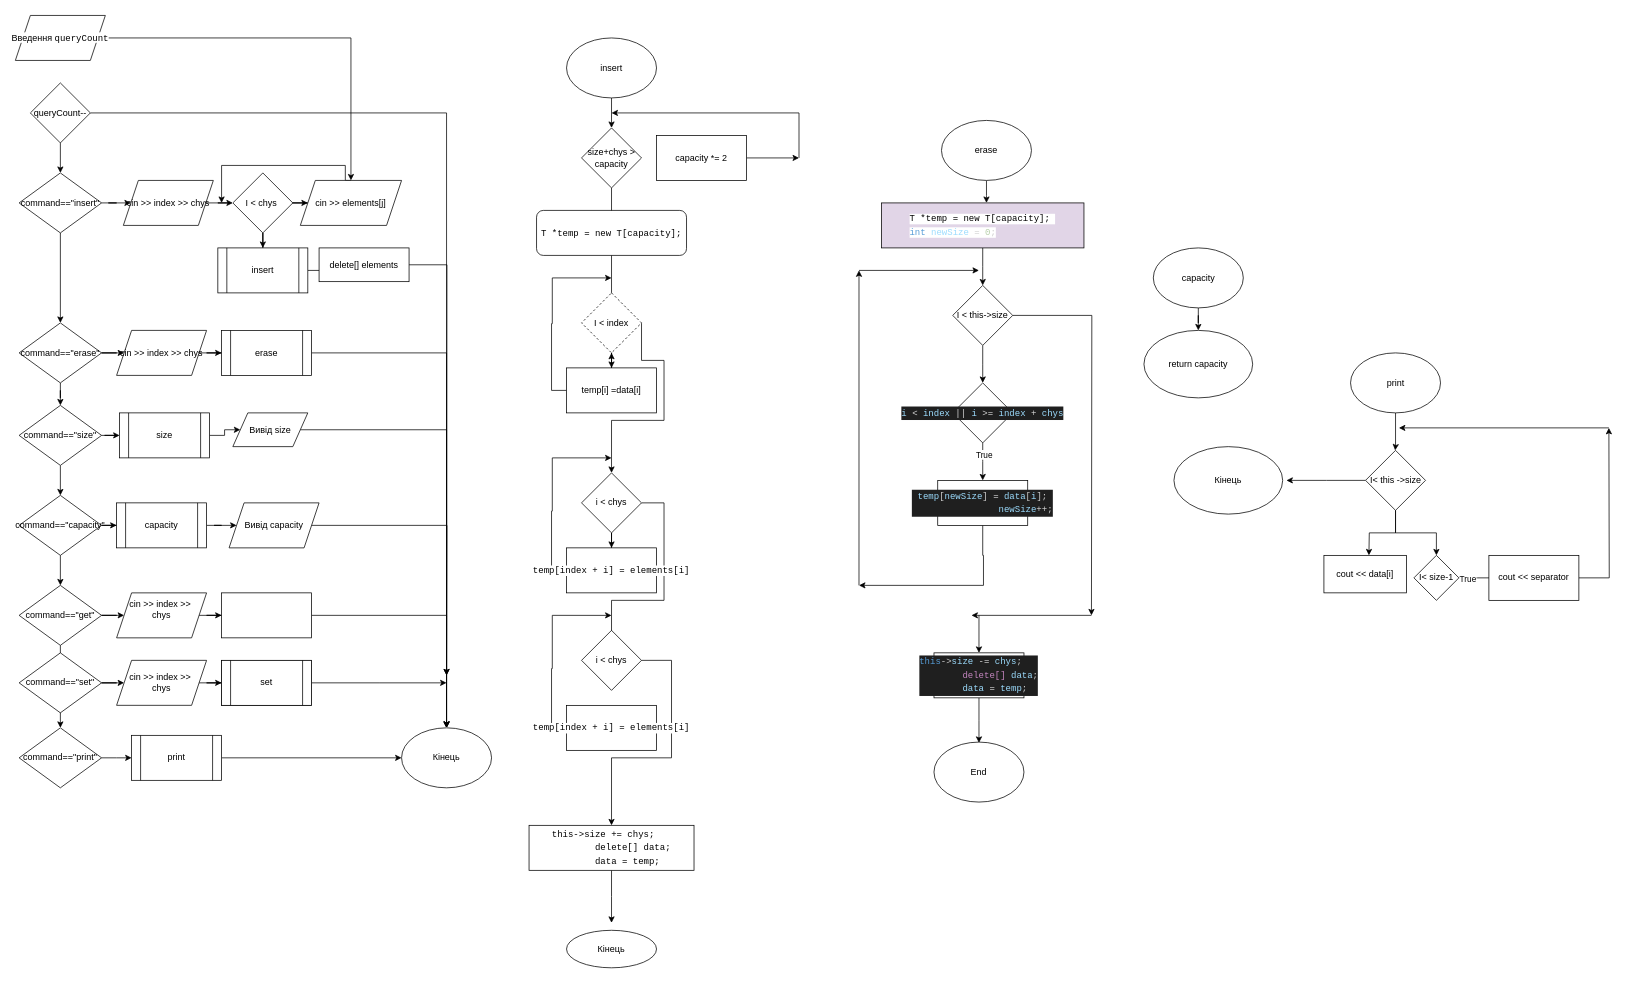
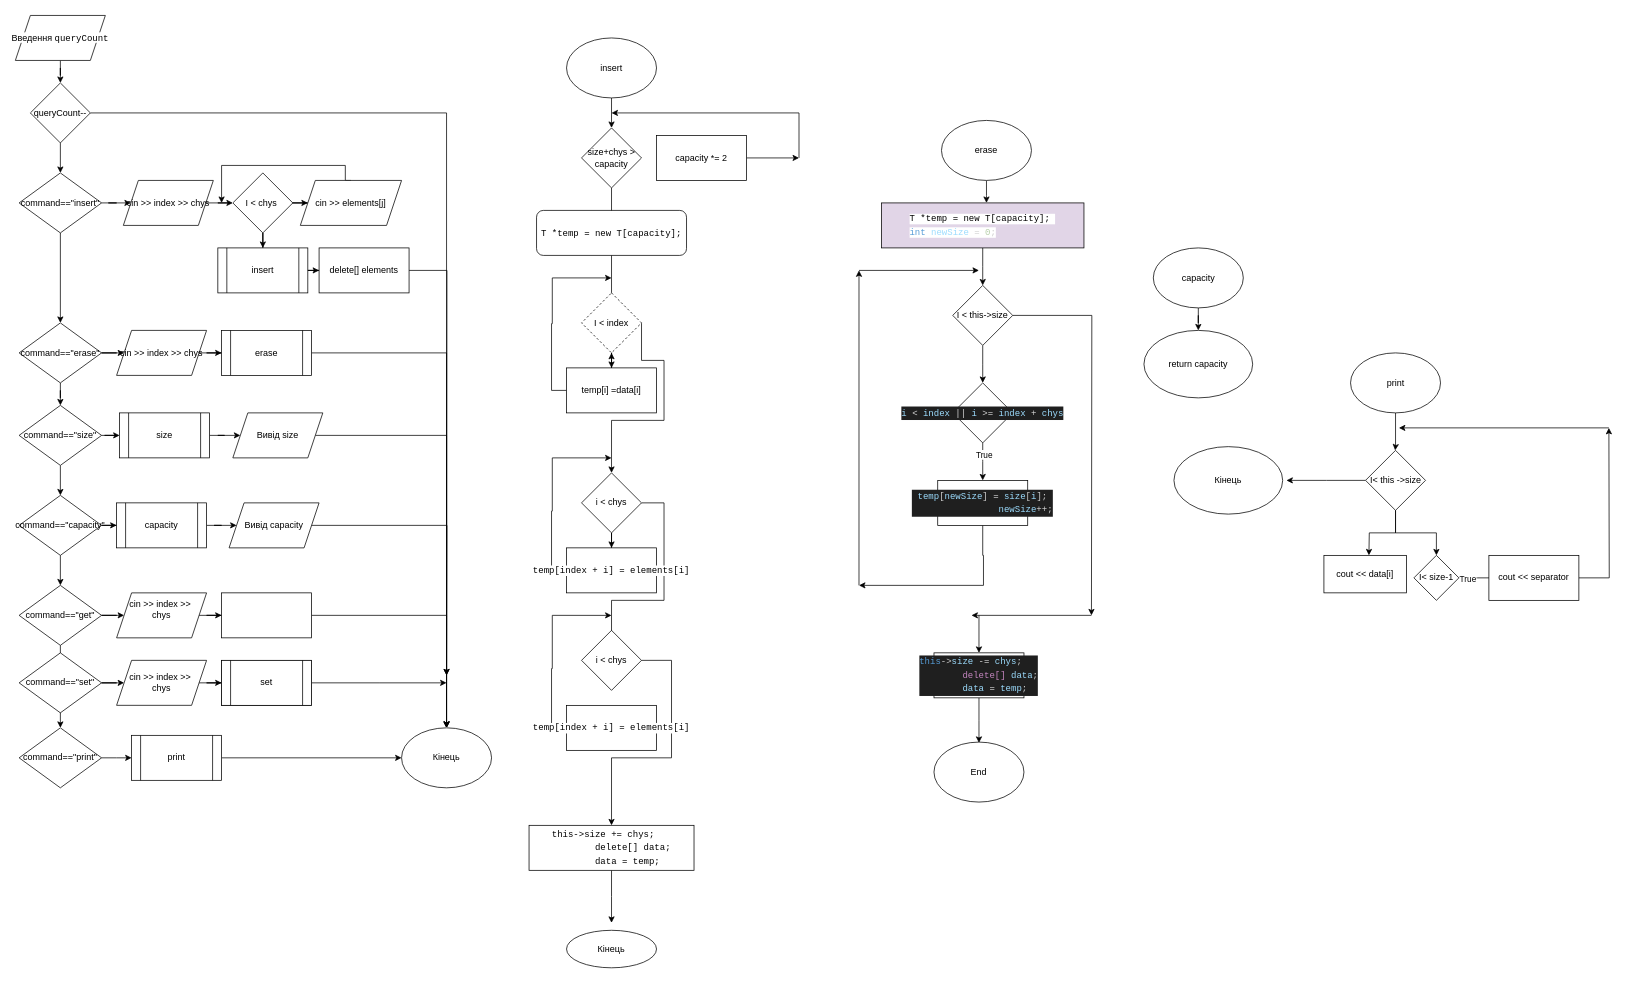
(350, 38) -> (60, 74)
(364, 265) -> (364, 270)
(270, 430) -> (278, 435)
(983, 503) -> (983, 503)
